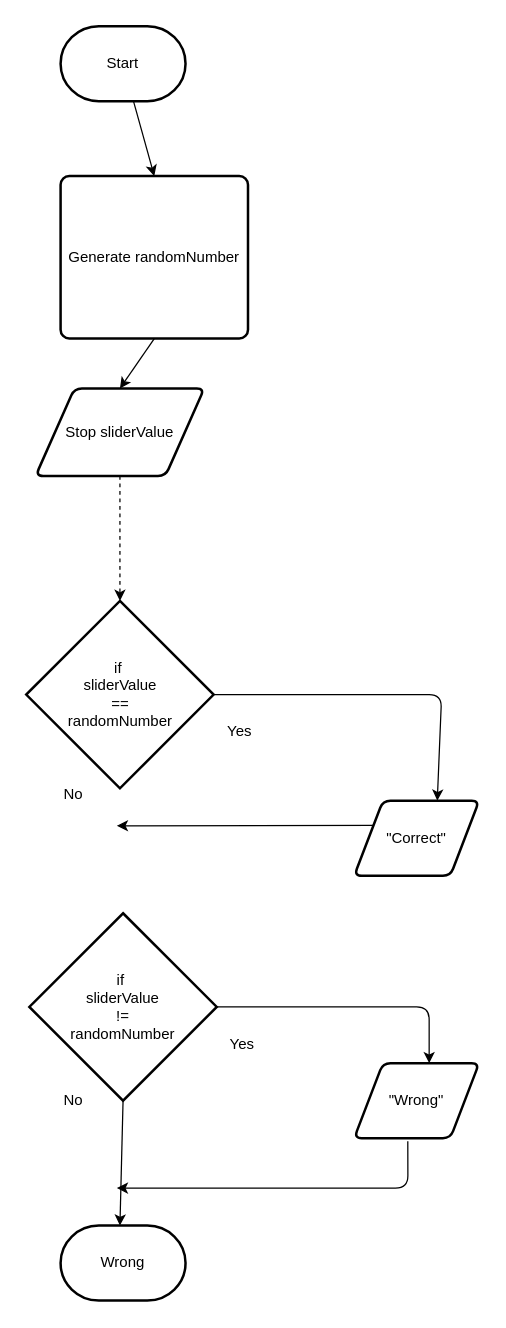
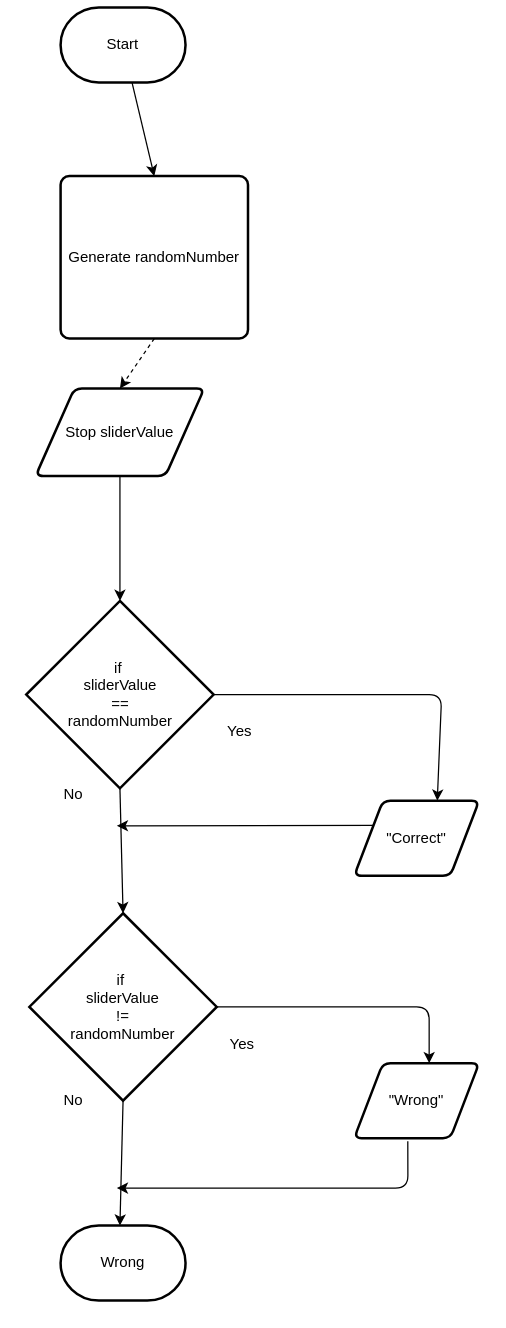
(123, 63) -> (123, 44)
(139, 361) -> (139, 361)
(120, 533) -> (120, 533)
none -> (121, 846)
